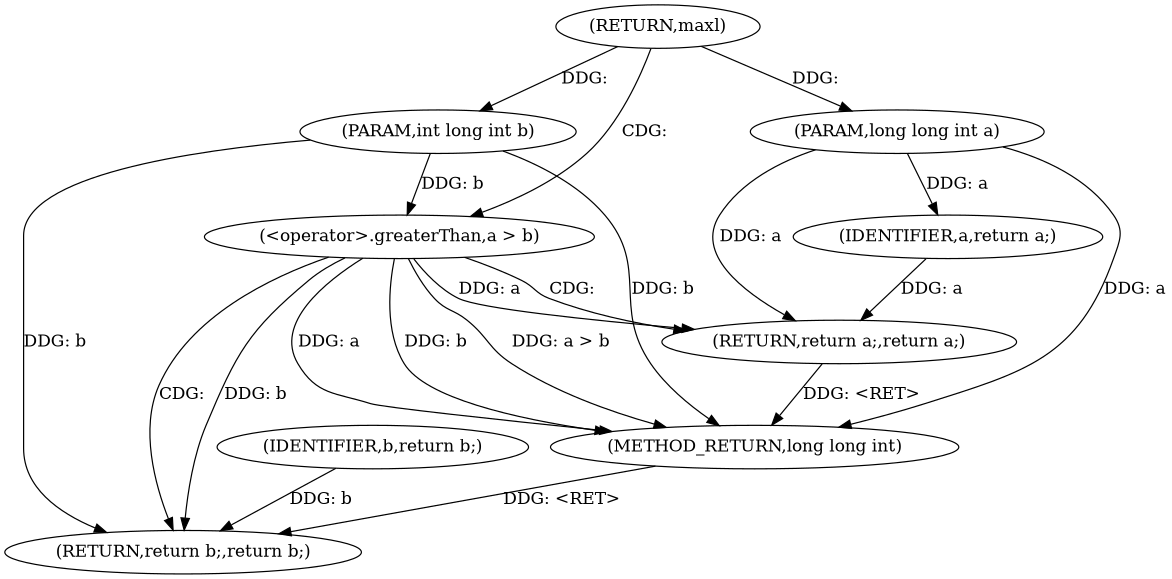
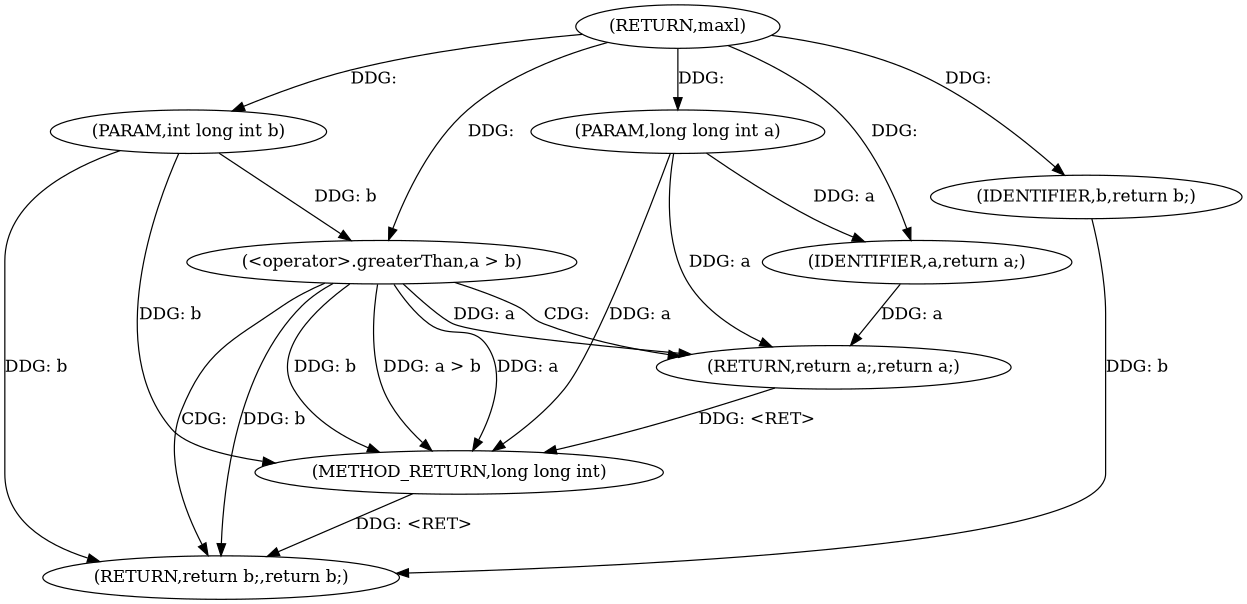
none -> (924, 77)
none -> (841, 115)
(648, 132) -> (494, 132)
